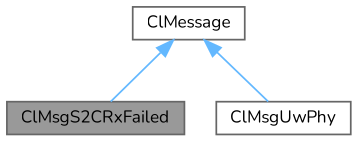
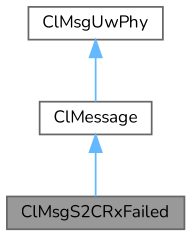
(242, 77) -> (96, 80)
